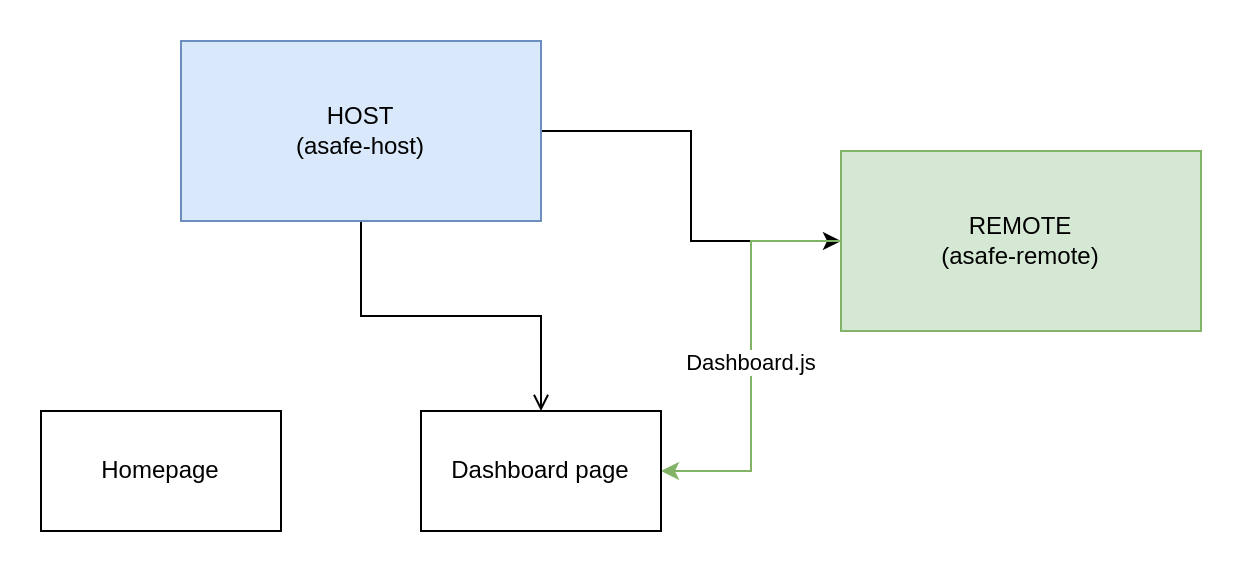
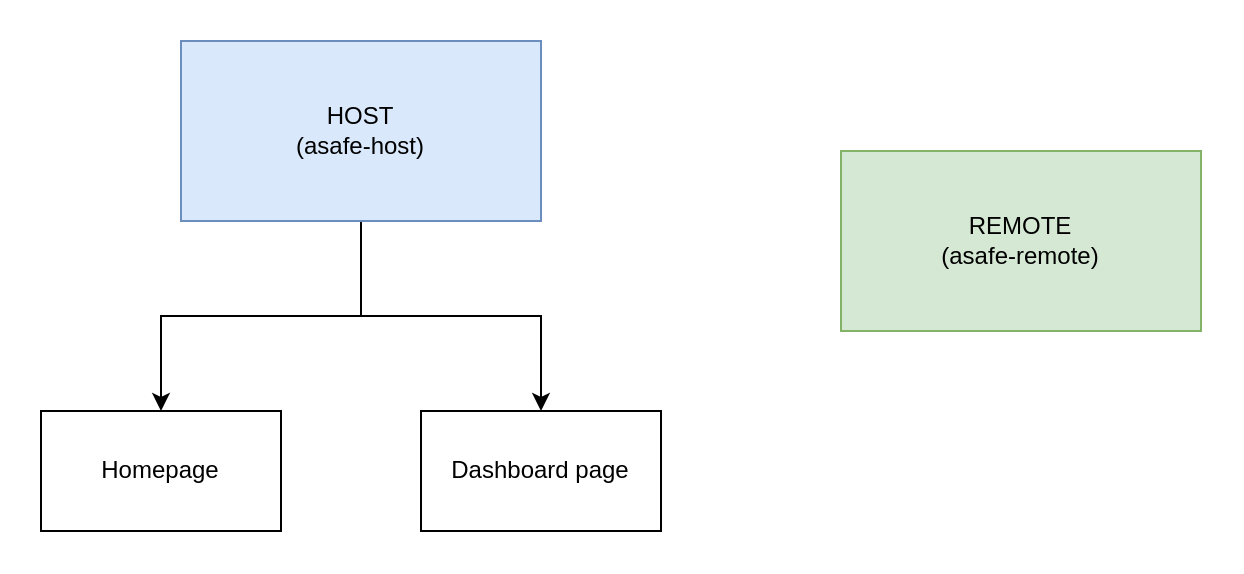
(691, 139) -> (219, 316)
(751, 396) -> none
(541, 398) -> (541, 396)
